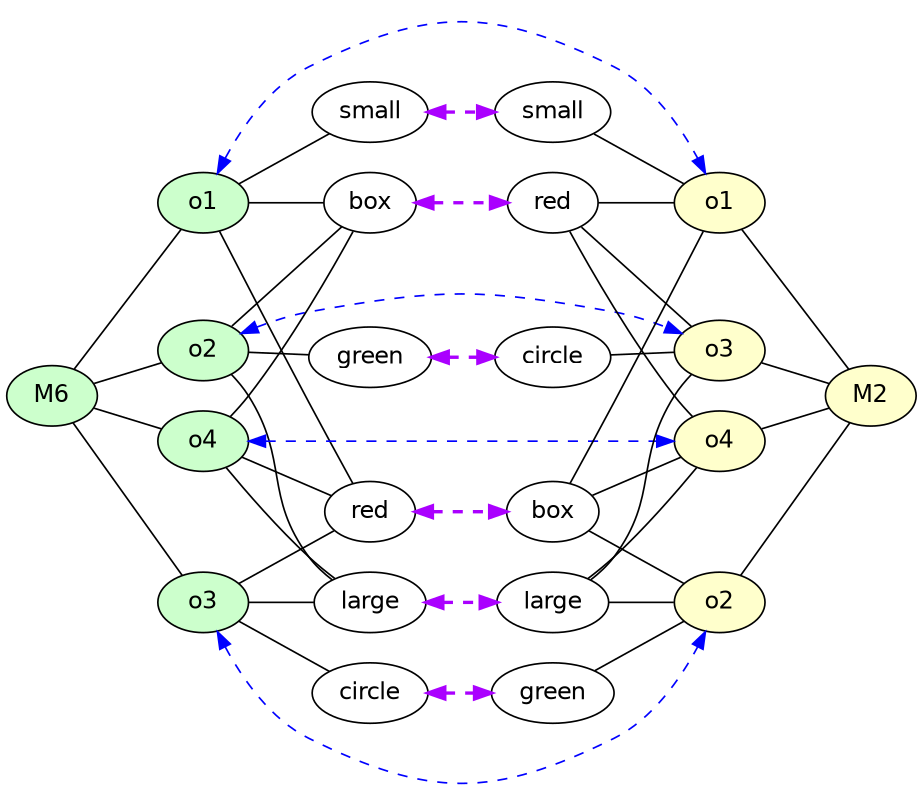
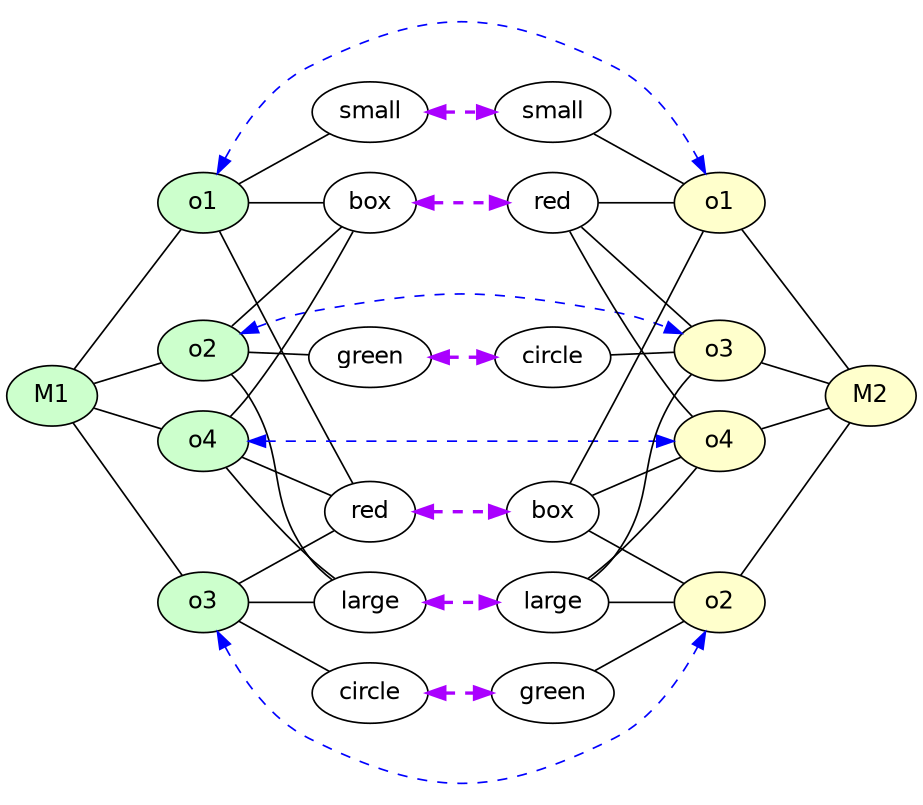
(52, 396) -> (52, 396)
